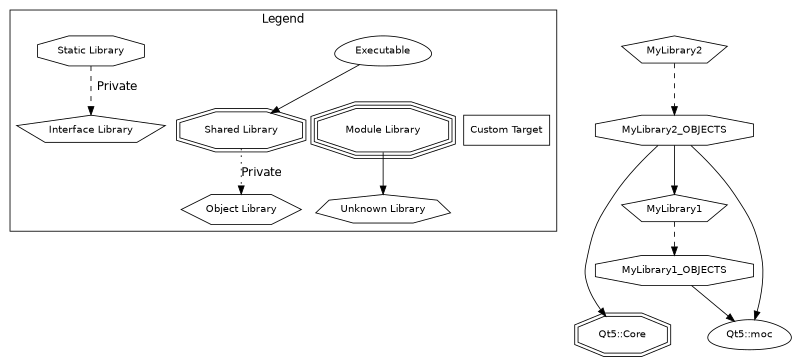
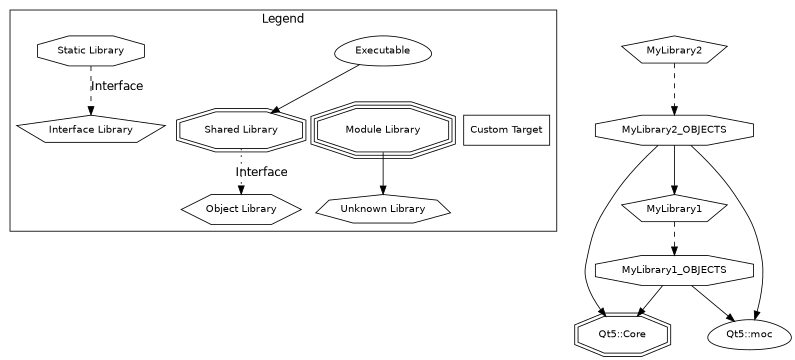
(117, 87) -> (117, 87)
(262, 173) -> (262, 173)
none -> (653, 298)
